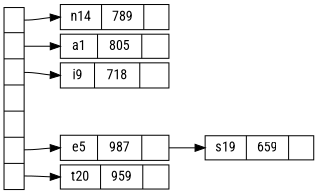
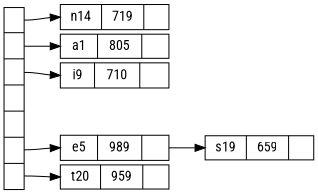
(123, 17) -> (123, 17)
(117, 75) -> (117, 75)
(120, 147) -> (120, 147)
